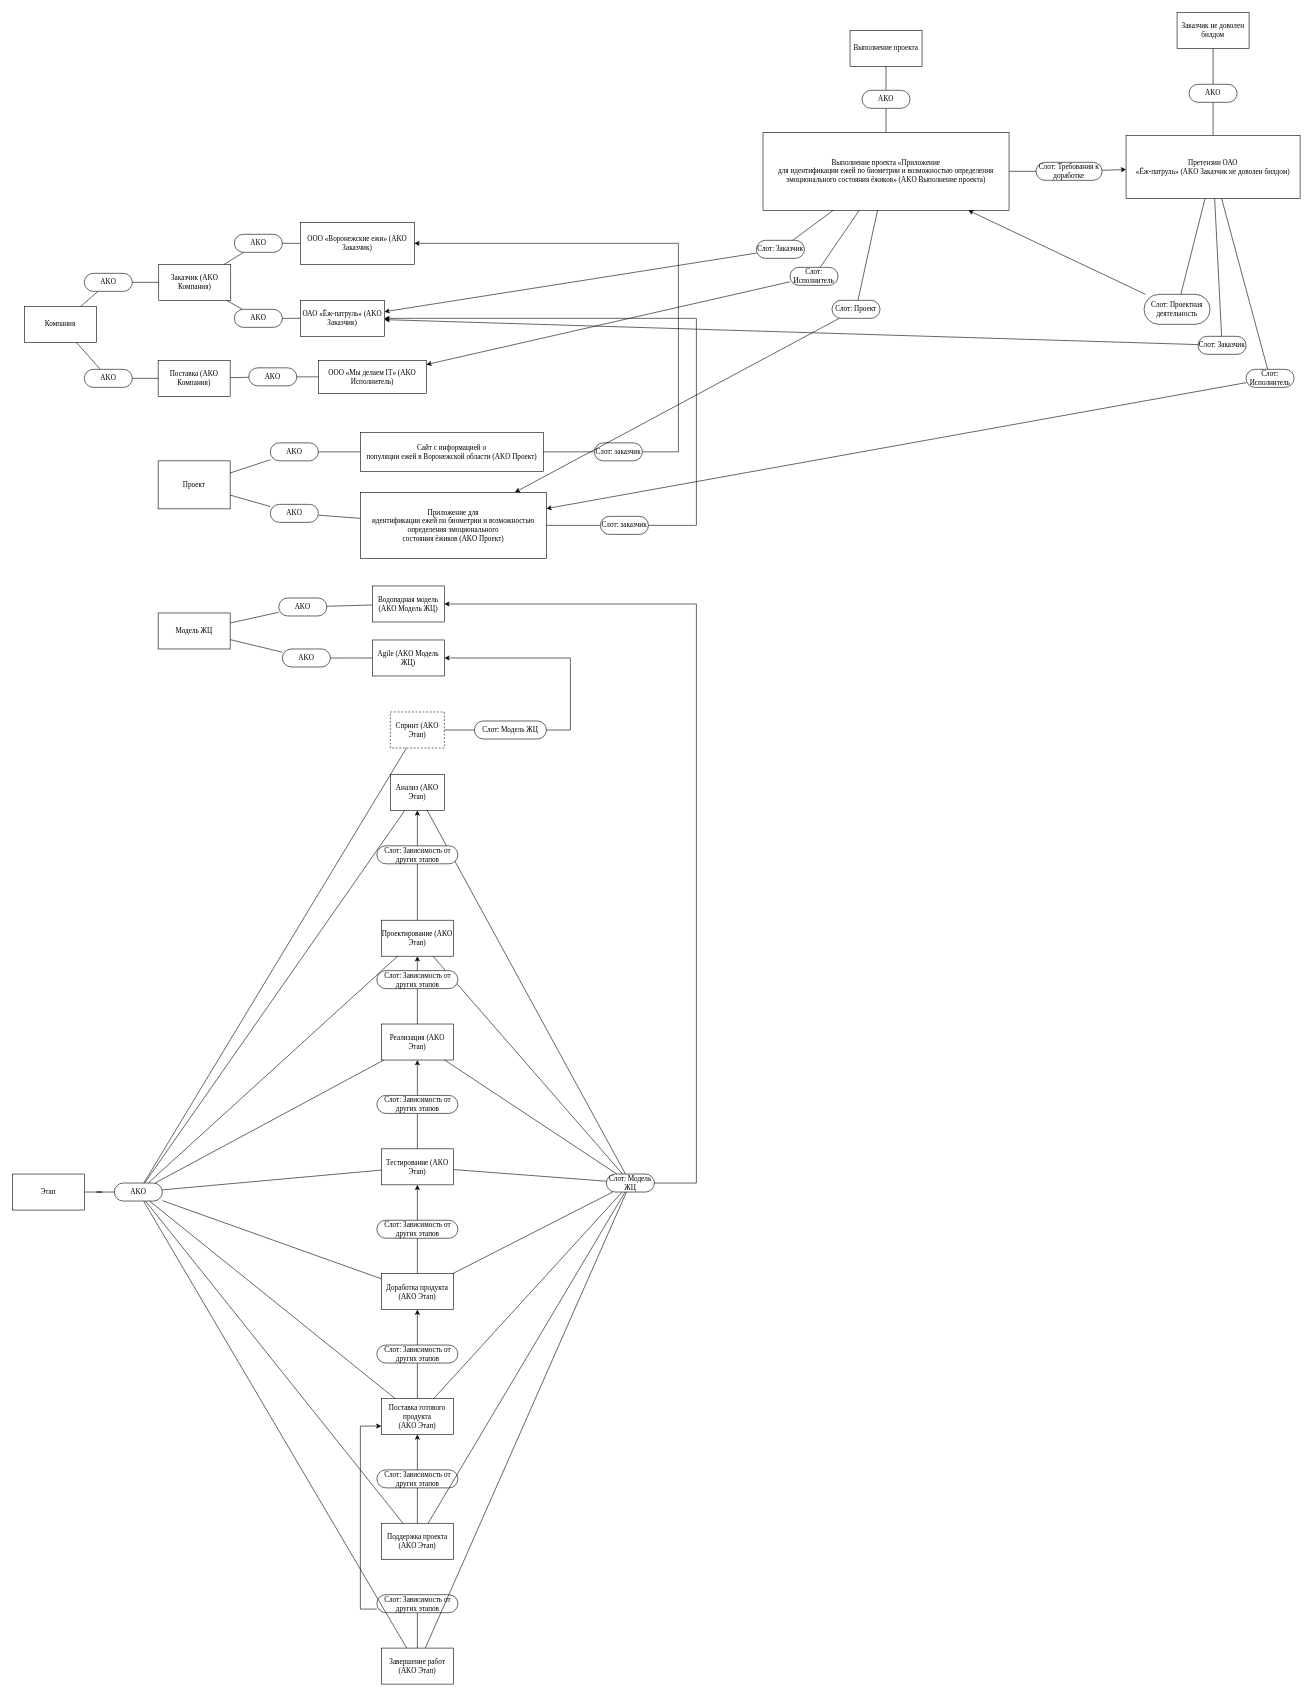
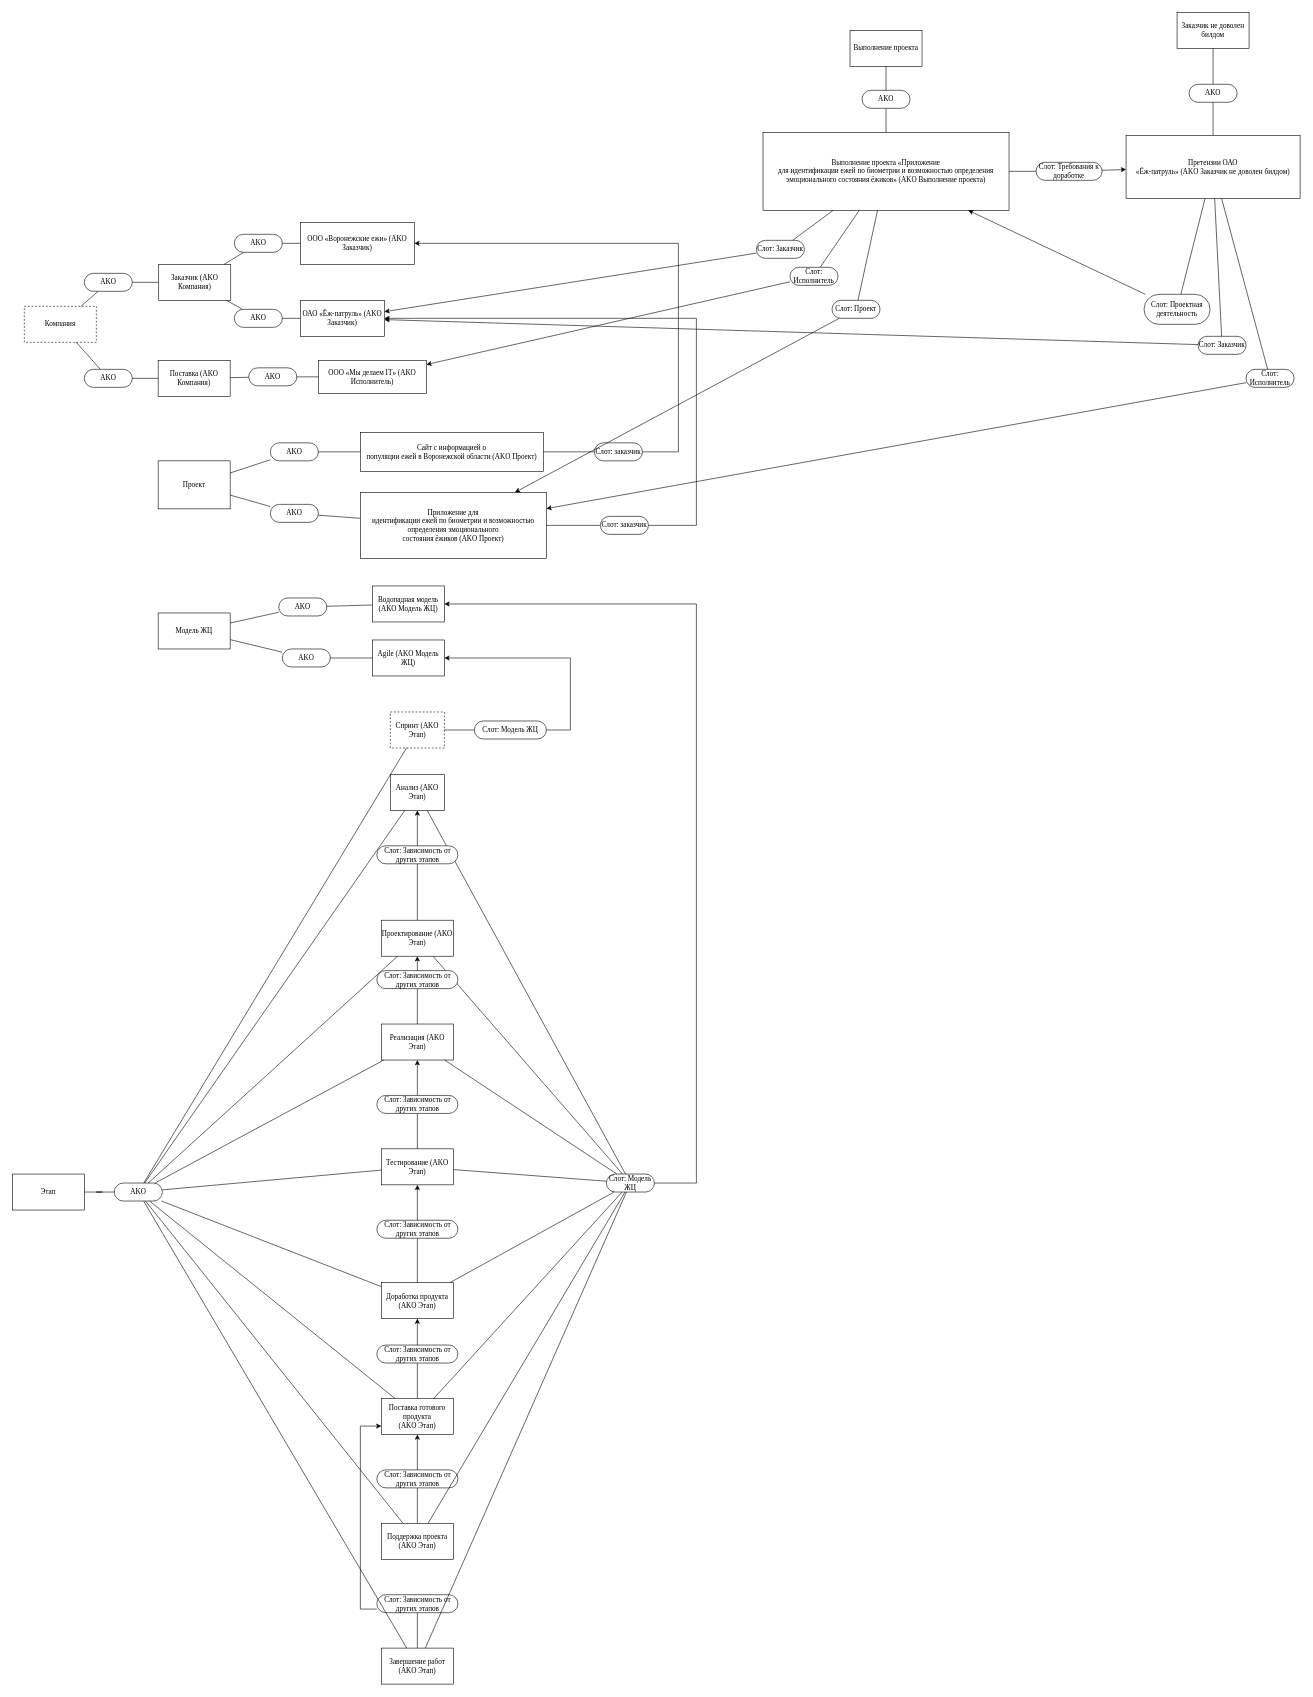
(60, 324) -> (60, 324)
(417, 1292) -> (417, 1301)
